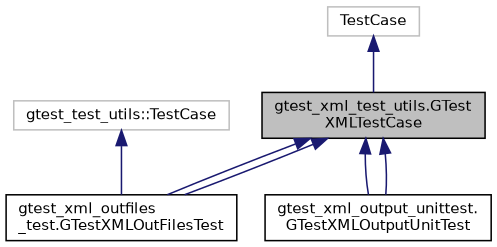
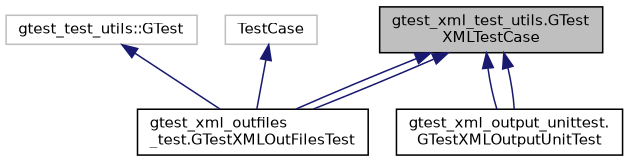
(374, 72) -> (261, 85)
(121, 115) -> (102, 30)
